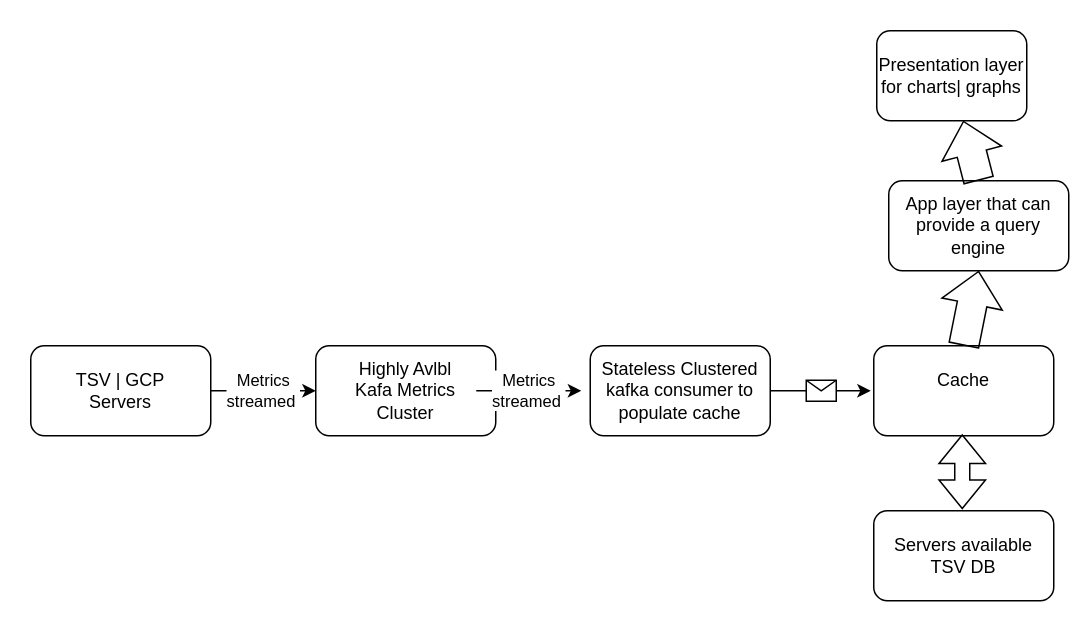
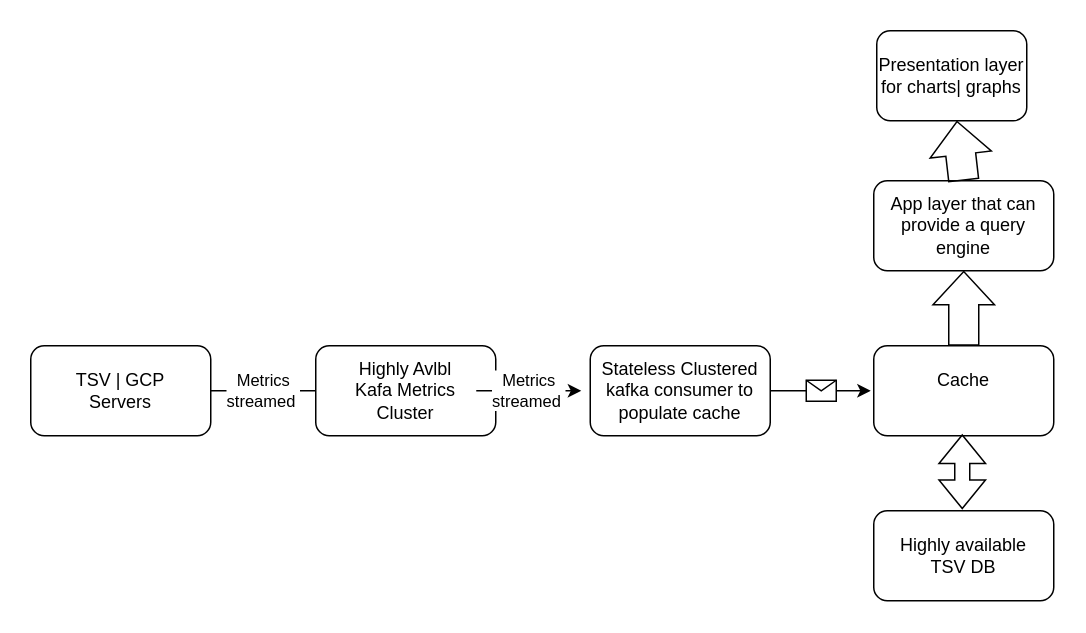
(979, 226) -> (964, 226)
(304, 391) -> (308, 391)
(964, 556) -> (964, 556)
